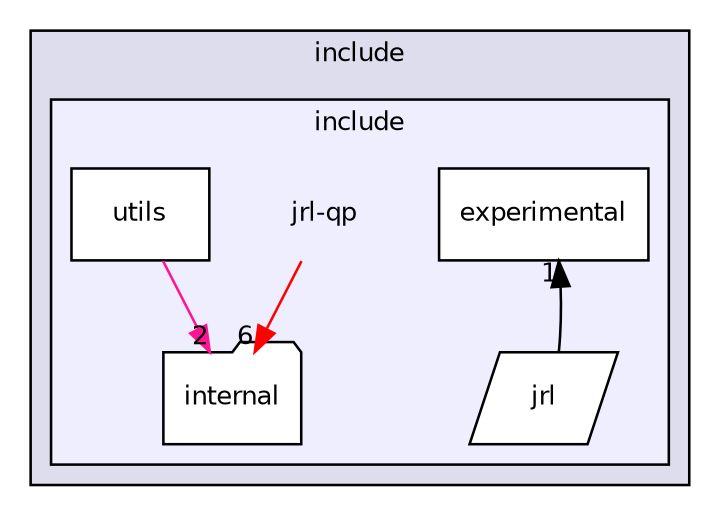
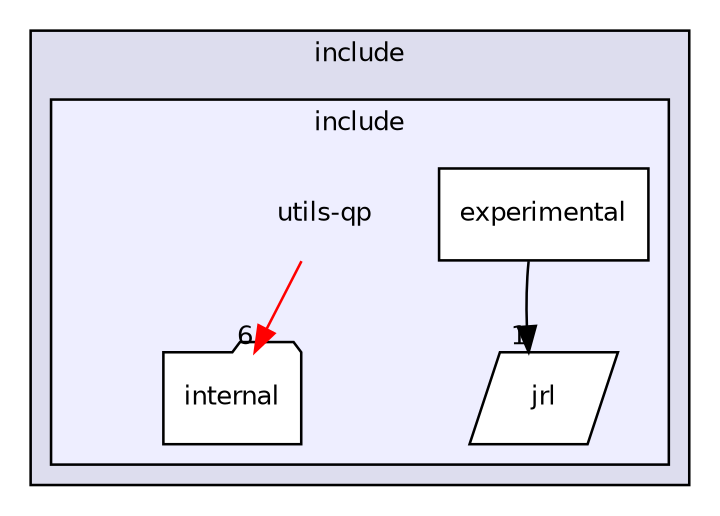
(140, 214) -> none
(324, 214) -> (324, 214)
(561, 319) -> (527, 294)
